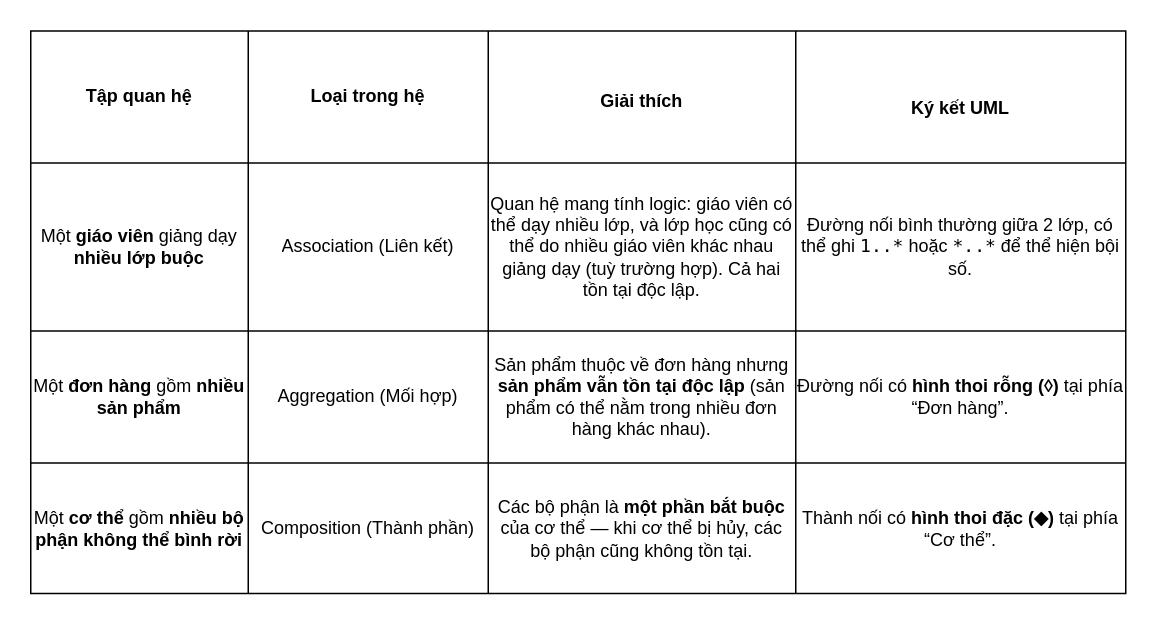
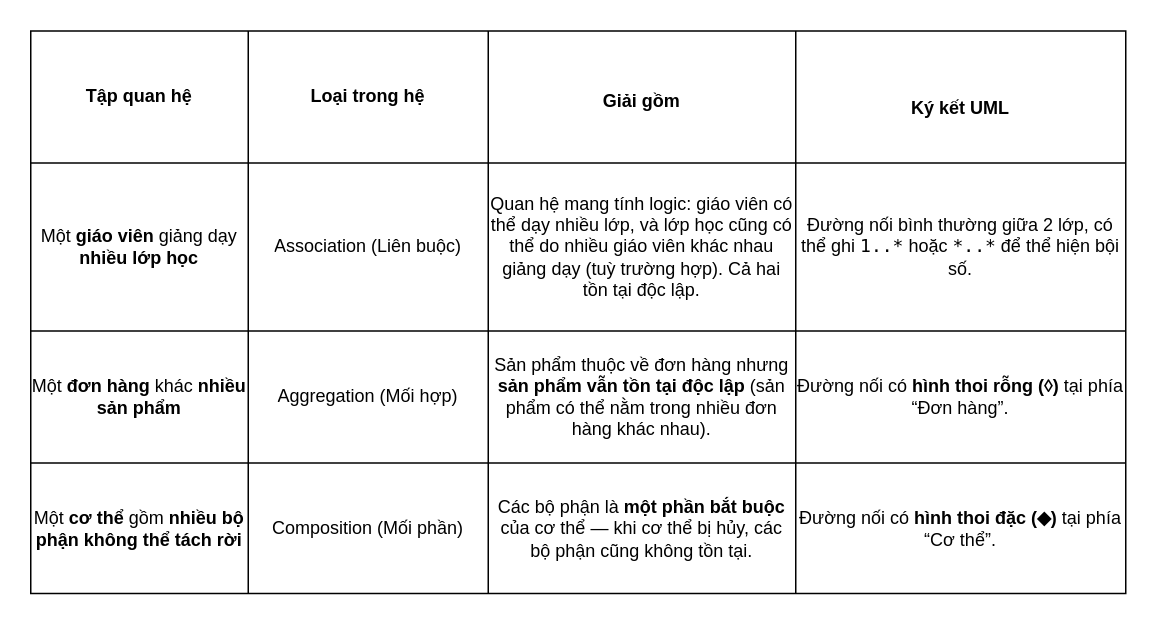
(642, 97) -> (642, 97)
(140, 247) -> (140, 247)
(368, 247) -> (368, 247)
(140, 397) -> (140, 397)
(140, 529) -> (140, 529)
(368, 529) -> (368, 529)
(961, 529) -> (961, 529)
